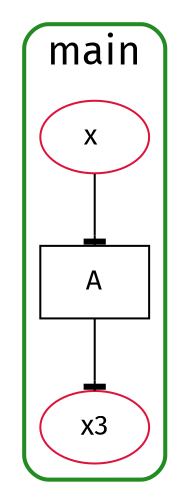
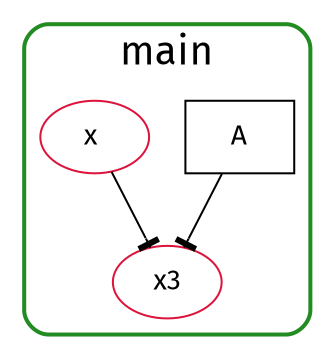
(95, 205) -> (129, 205)
